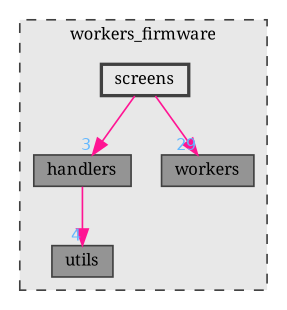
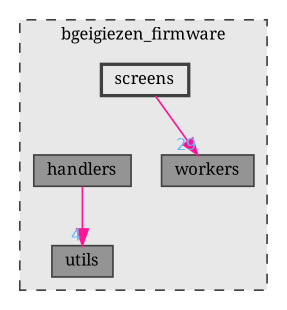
(143, 35) -> (143, 35)
(119, 119) -> none
